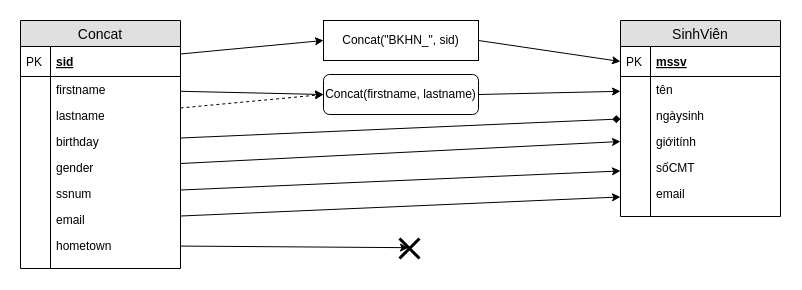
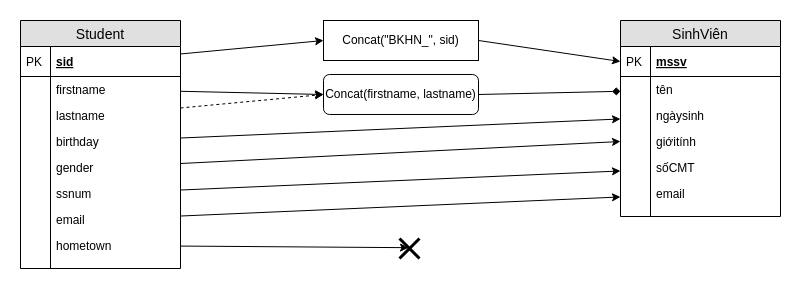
(100, 34) -> (100, 34)
(612, 91) -> (611, 92)
(612, 119) -> (612, 119)
